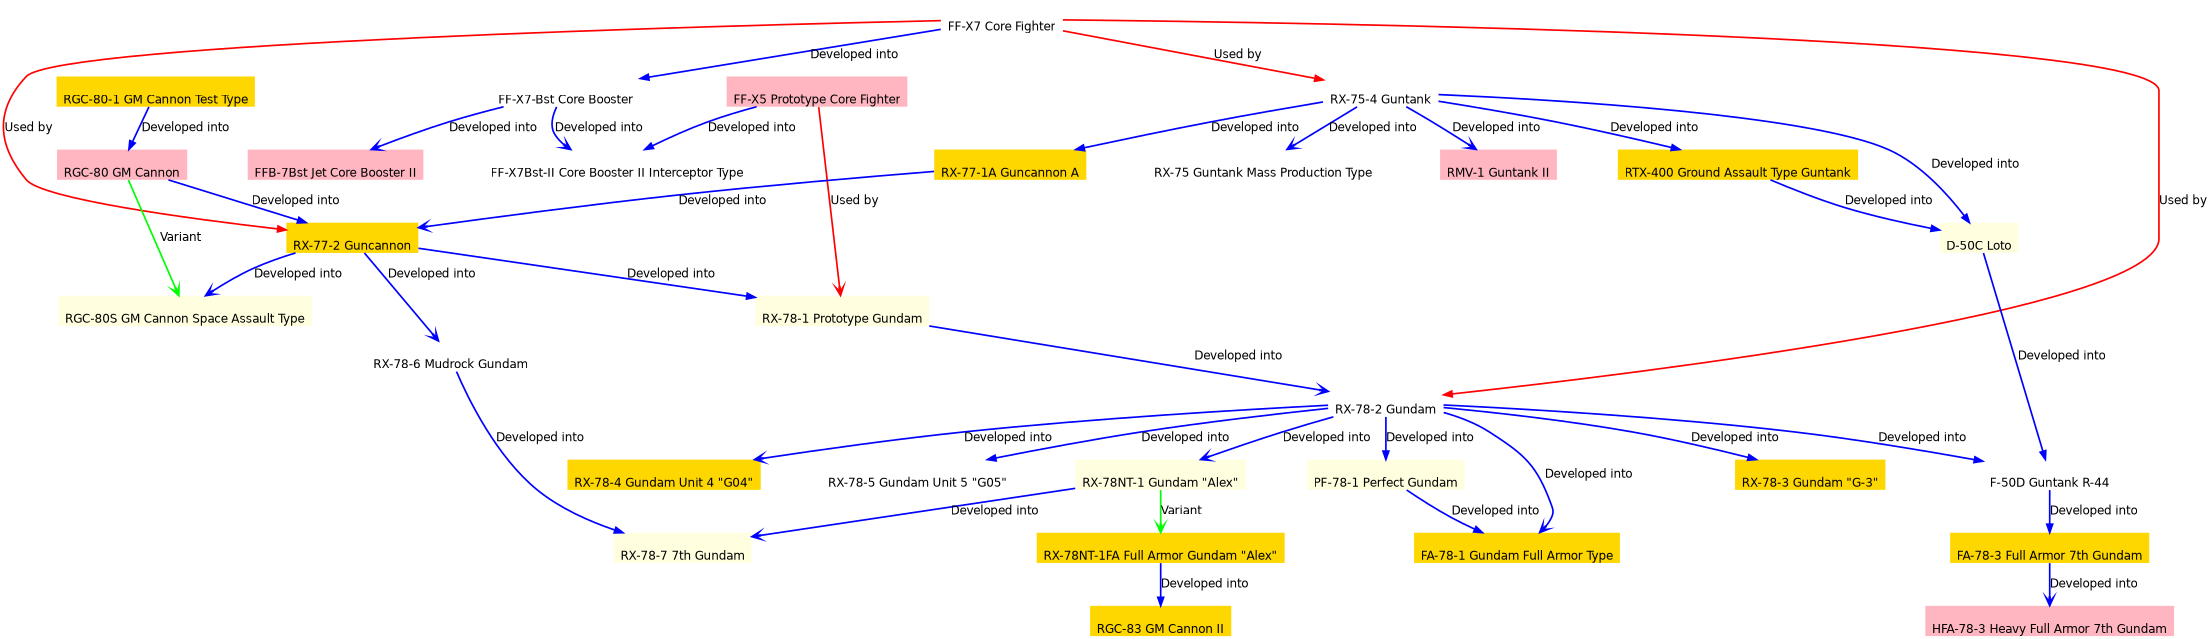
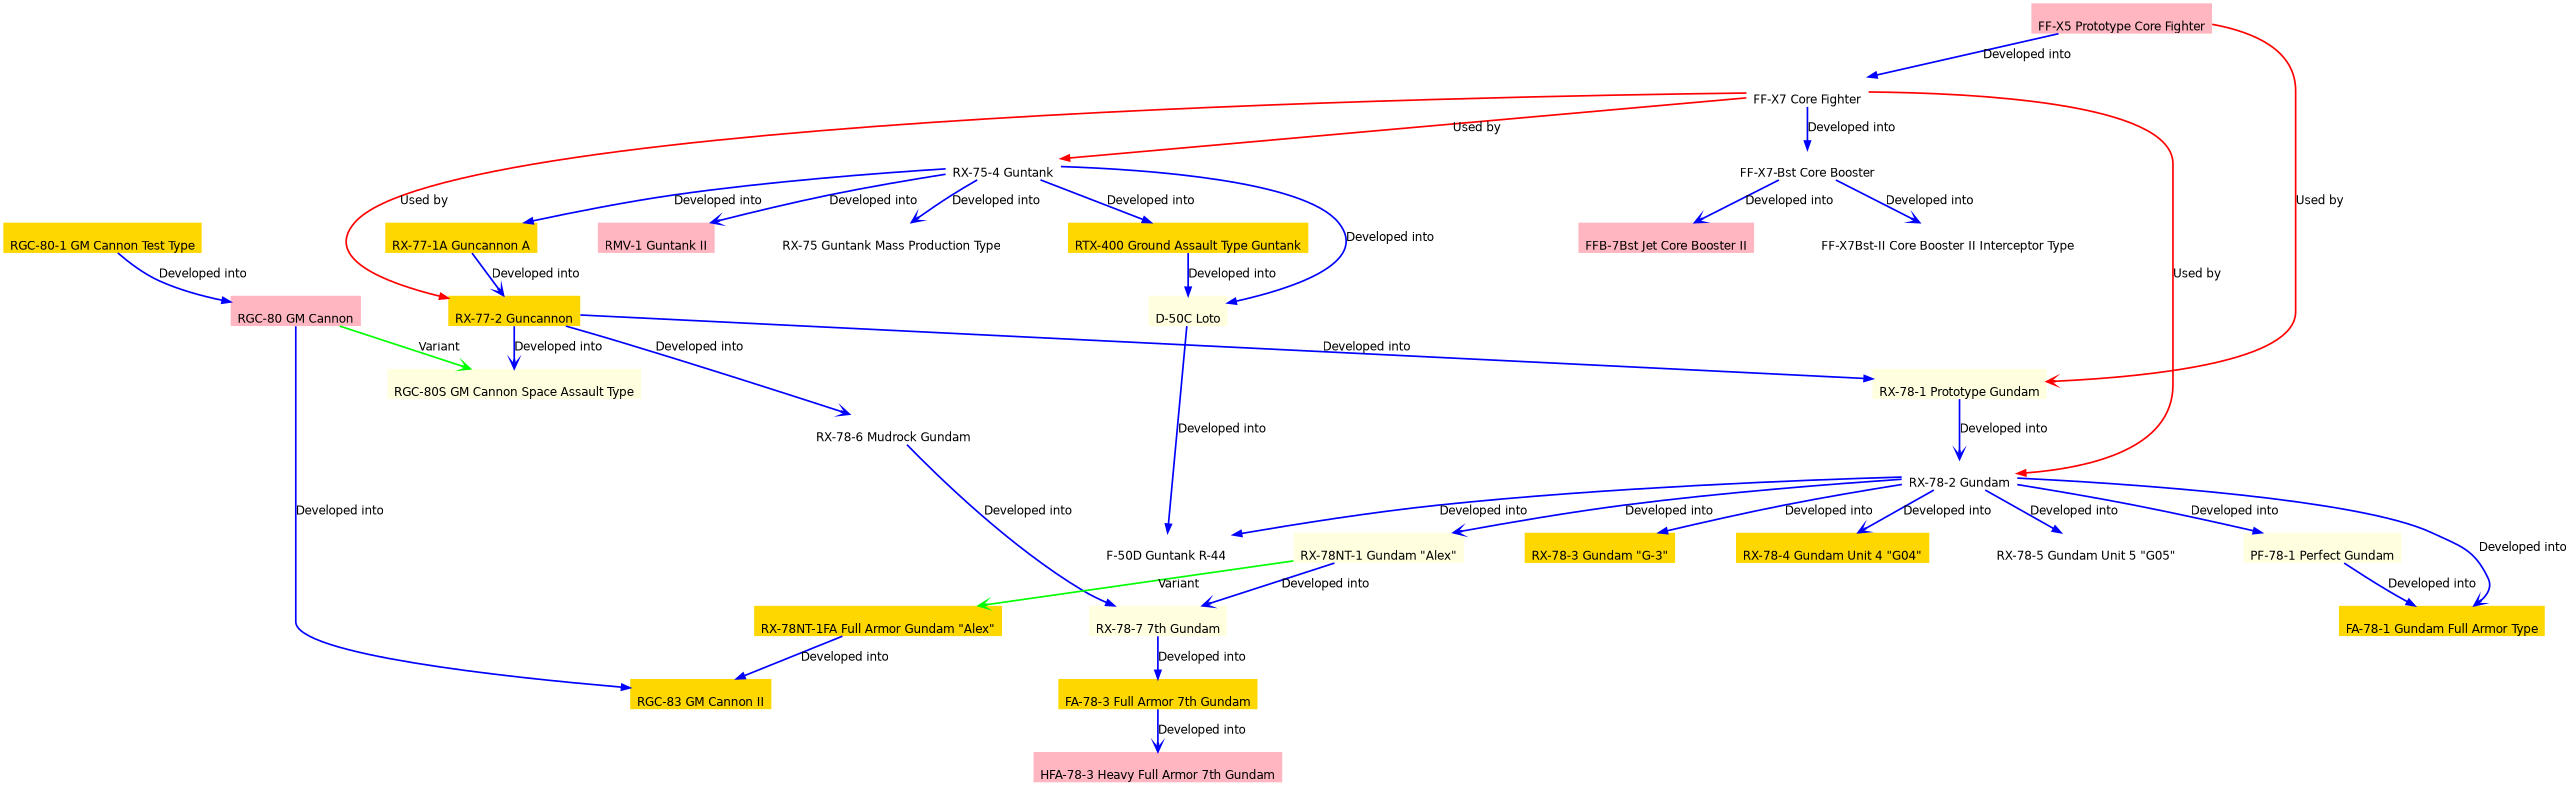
(703, 123) -> (1968, 54)
(233, 200) -> (310, 636)
(2050, 507) -> (1158, 653)
